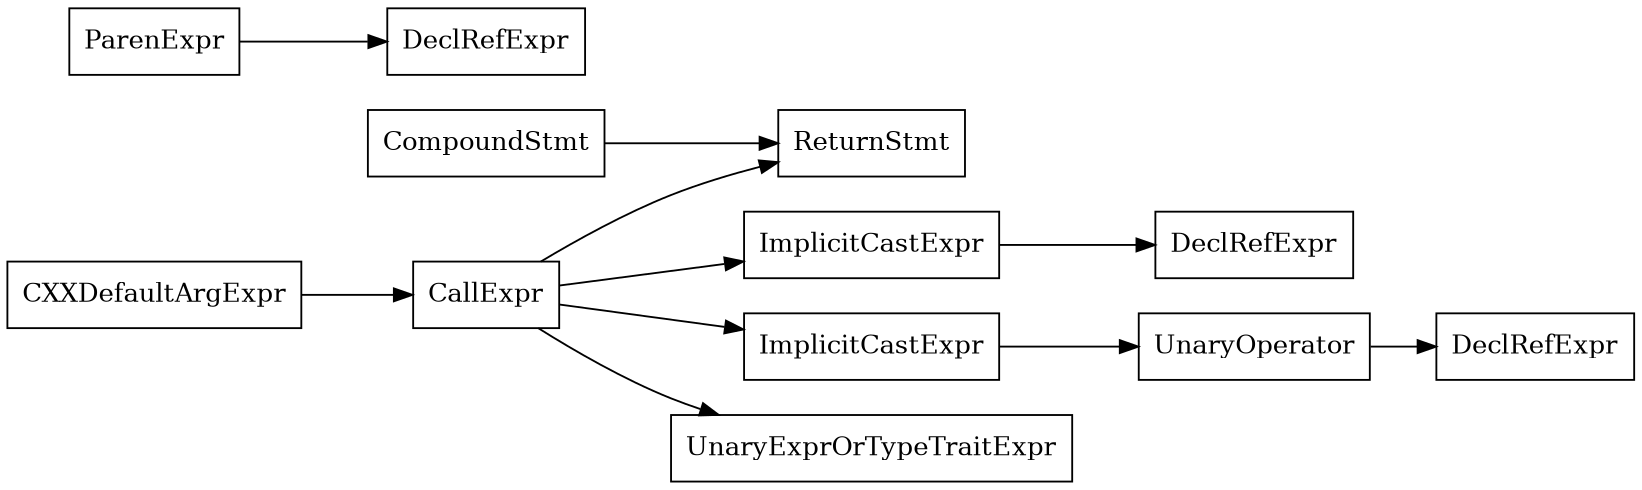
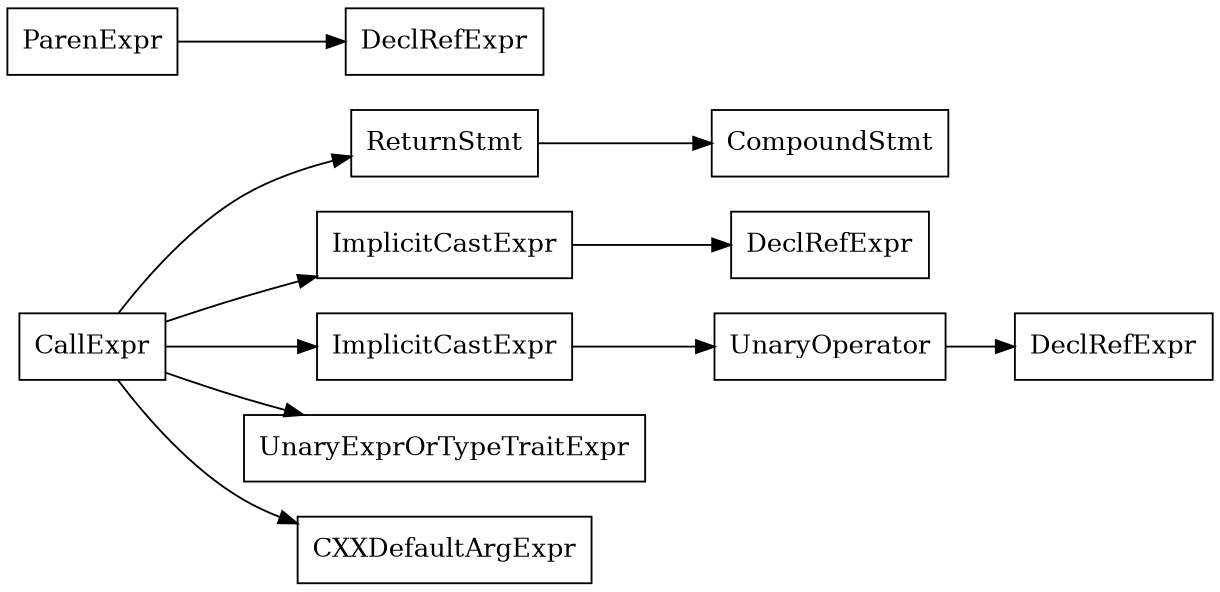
(682, 143) -> (616, 143)
(347, 295) -> (190, 459)
